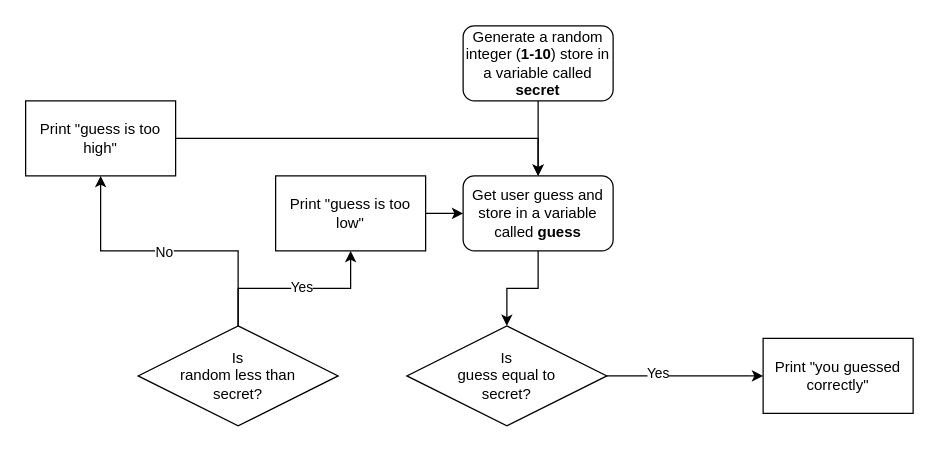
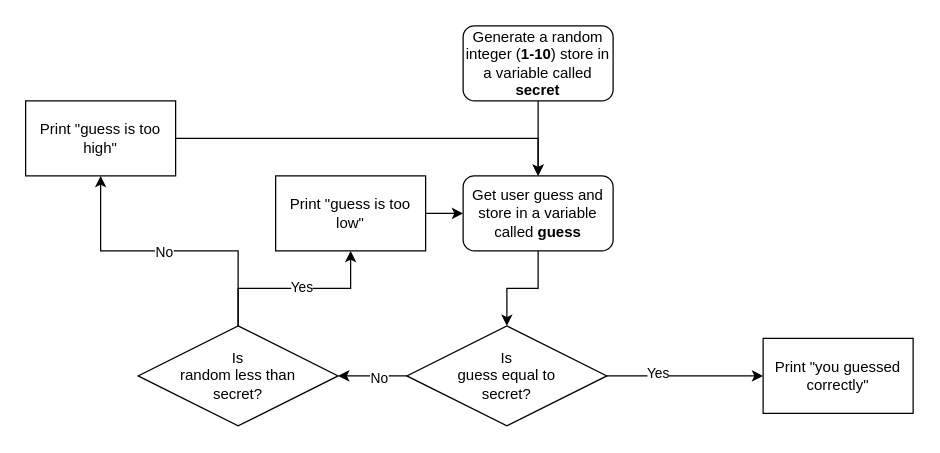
none -> (376, 376)
